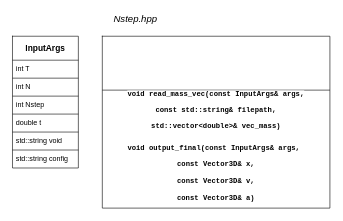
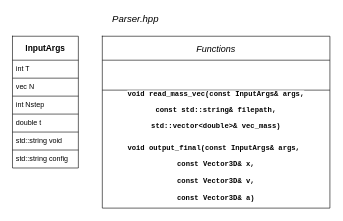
(136, 18) -> (136, 18)
none -> (216, 48)
(24, 87) -> (25, 87)
